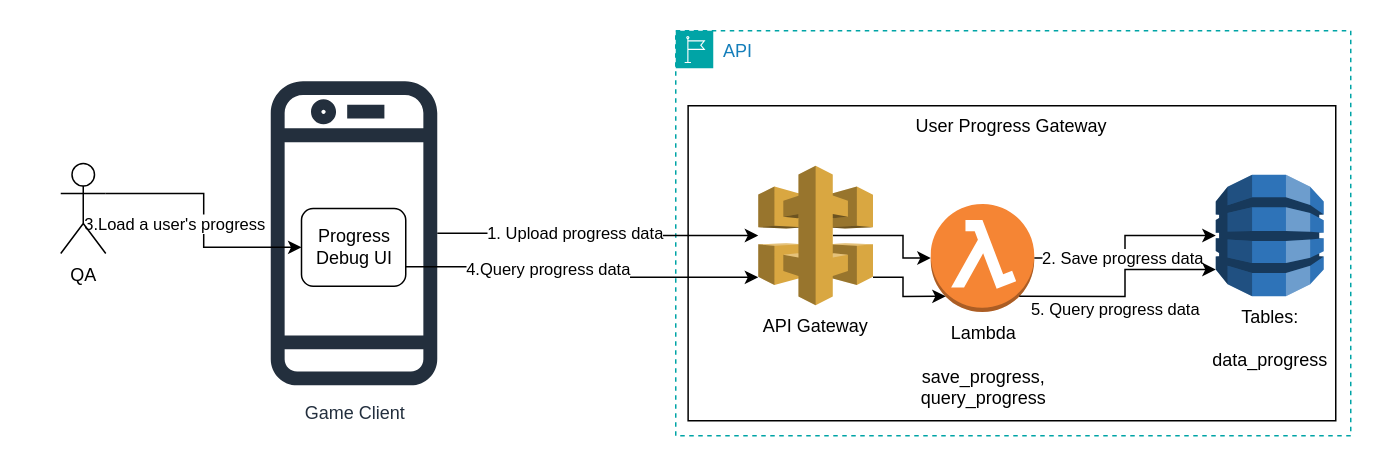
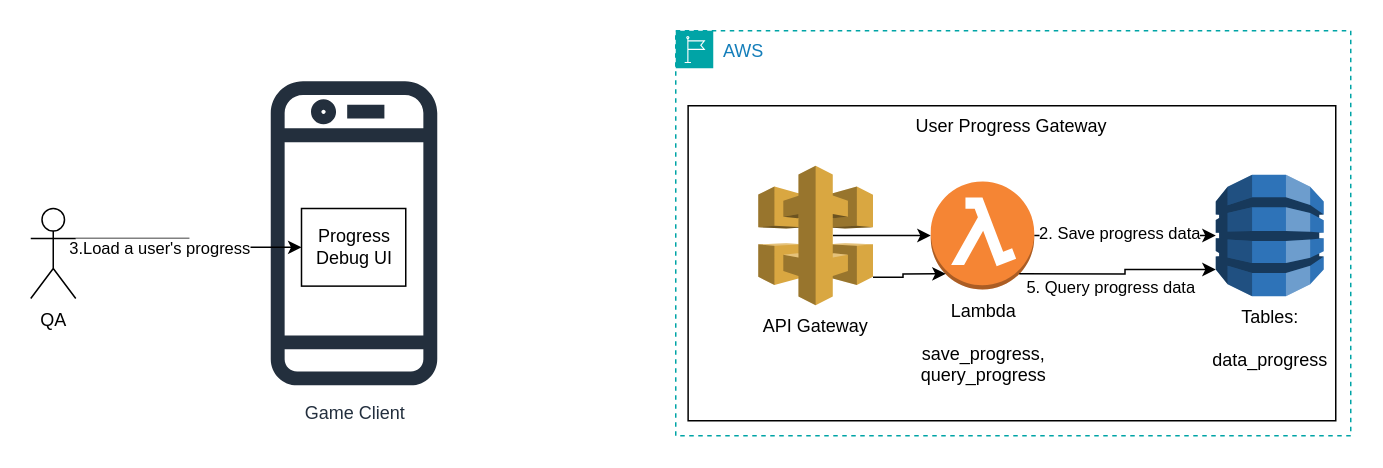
(739, 52) -> (739, 52)
(83, 209) -> (53, 254)
(626, 236) -> none
(354, 247) -> (354, 247)
(983, 258) -> (983, 236)
(513, 267) -> none
